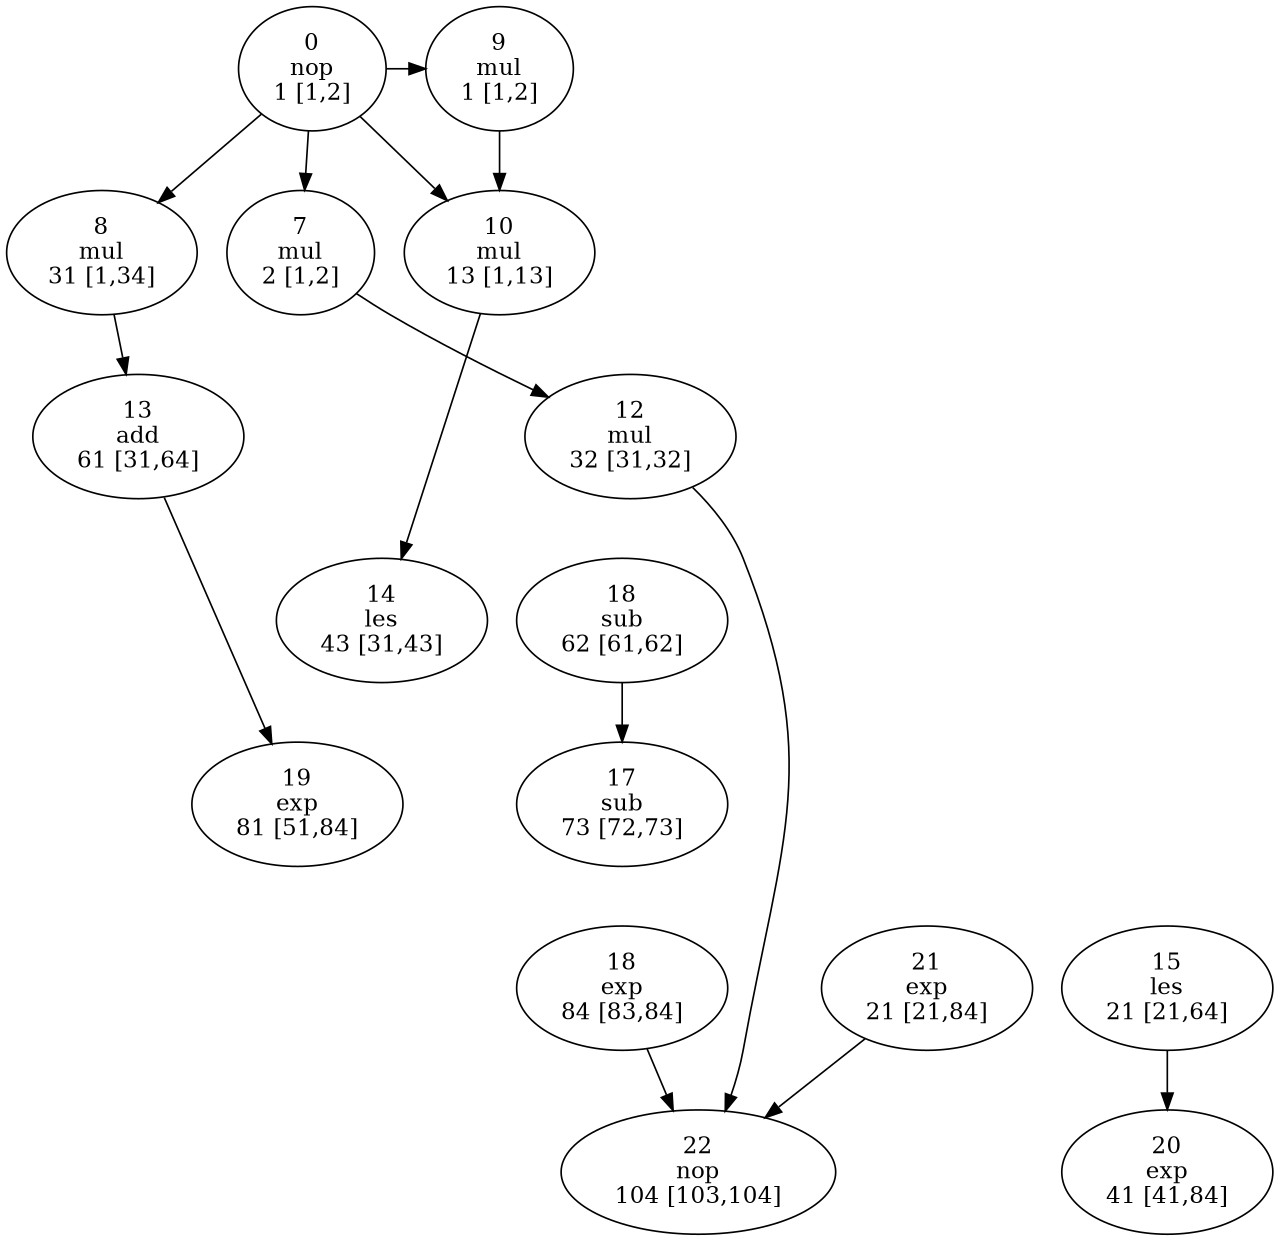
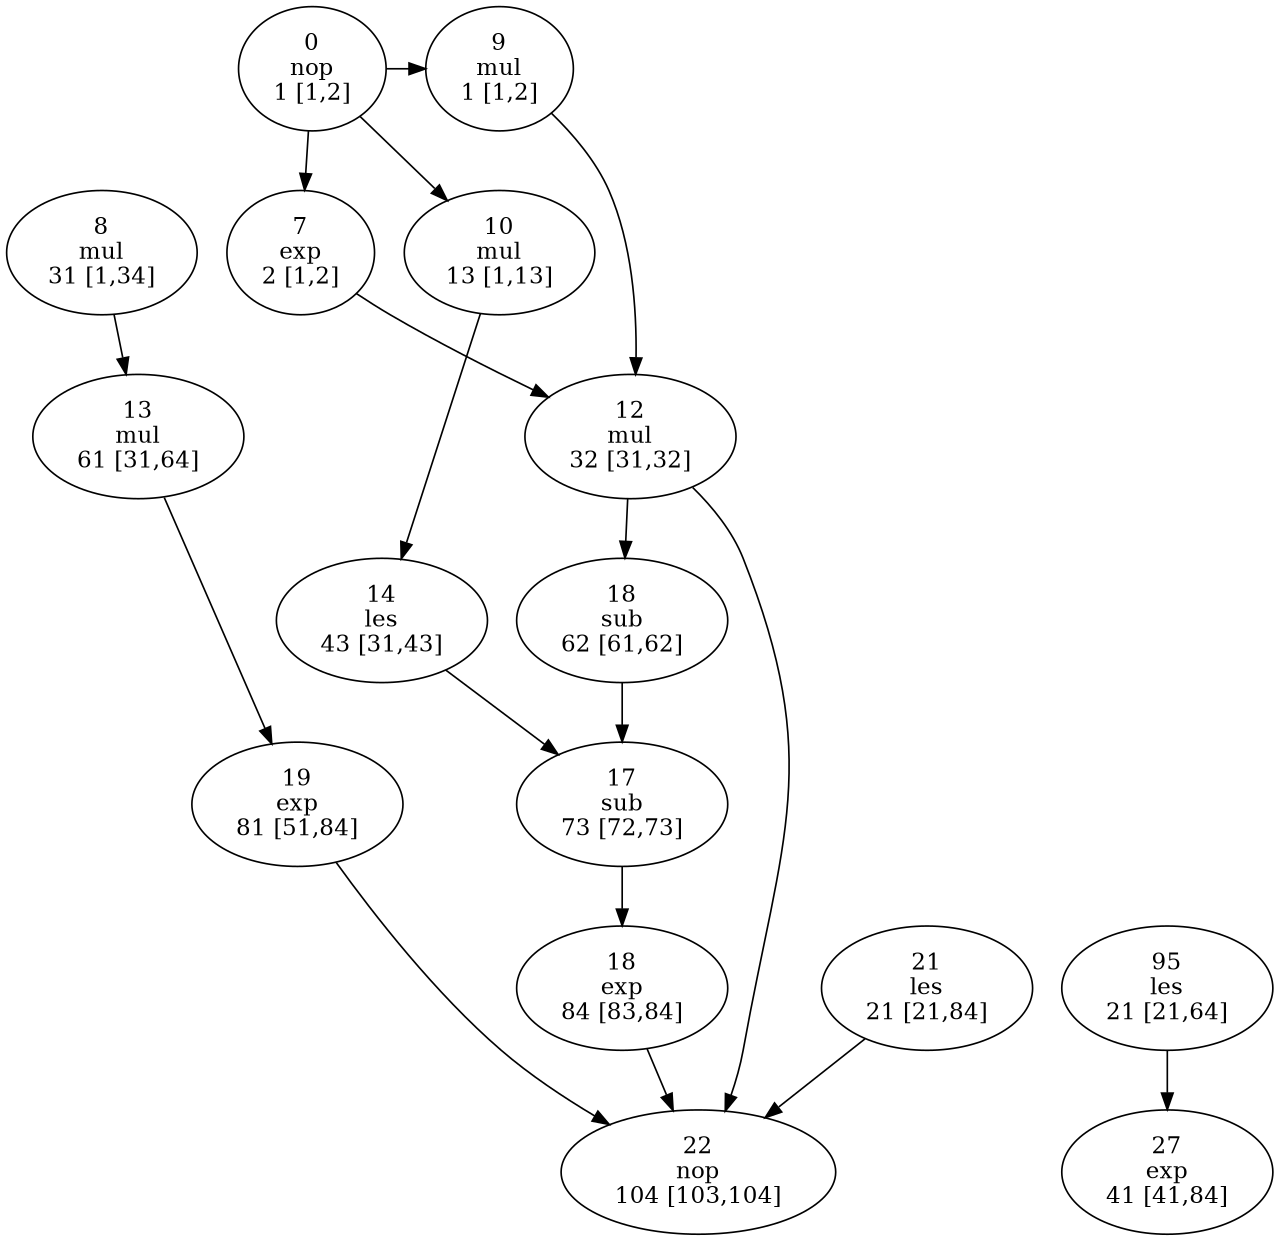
(500, 152) -> (621, 225)
(216, 153) -> none
(301, 253) -> (301, 253)
(138, 437) -> (138, 437)
none -> (627, 520)
none -> (495, 707)
none -> (622, 888)
(927, 988) -> (927, 988)
(1167, 988) -> (1167, 988)
none -> (452, 1003)
(1167, 1172) -> (1167, 1172)
